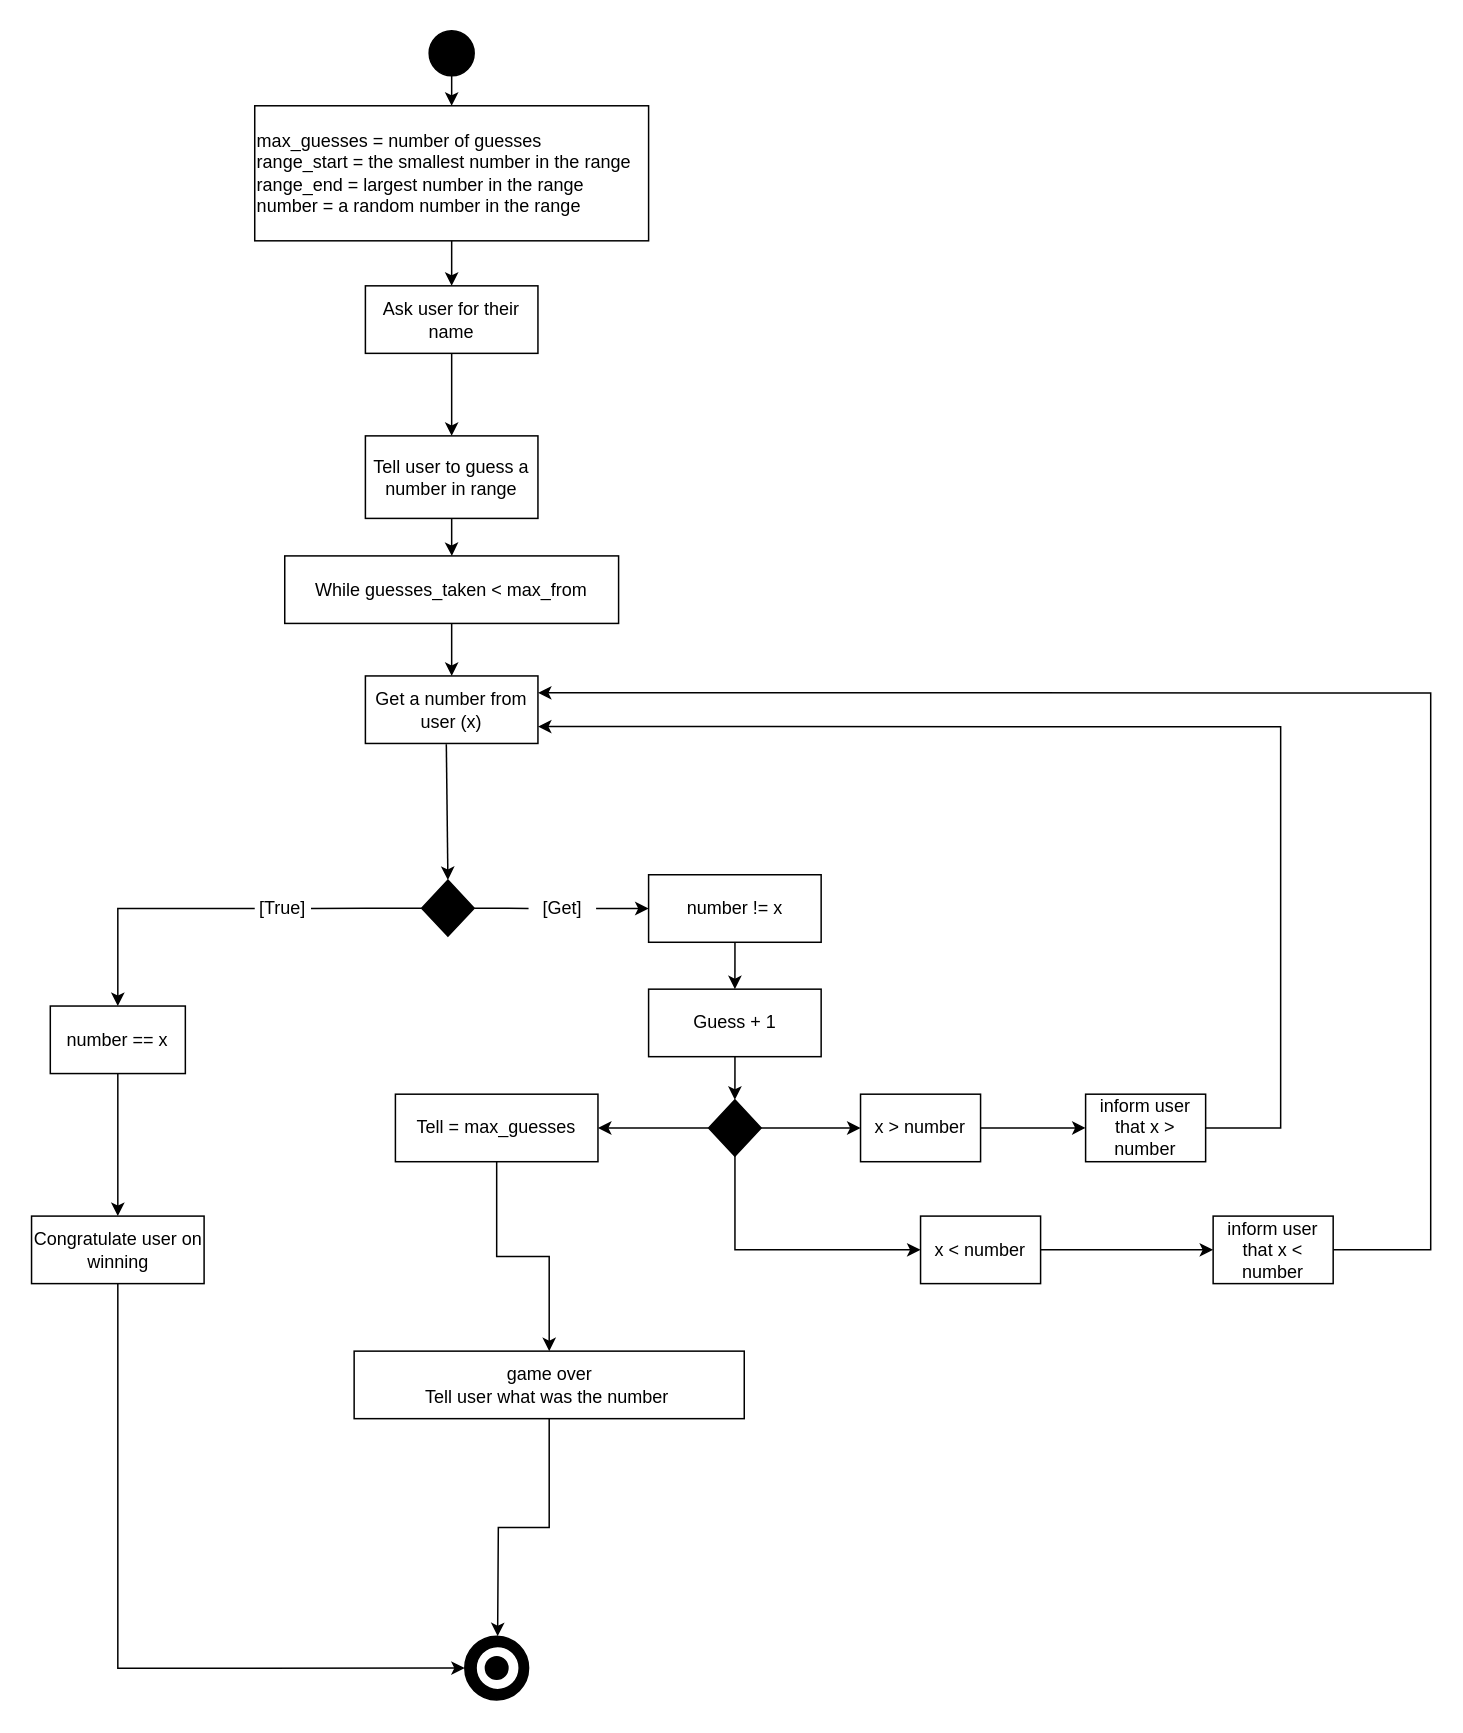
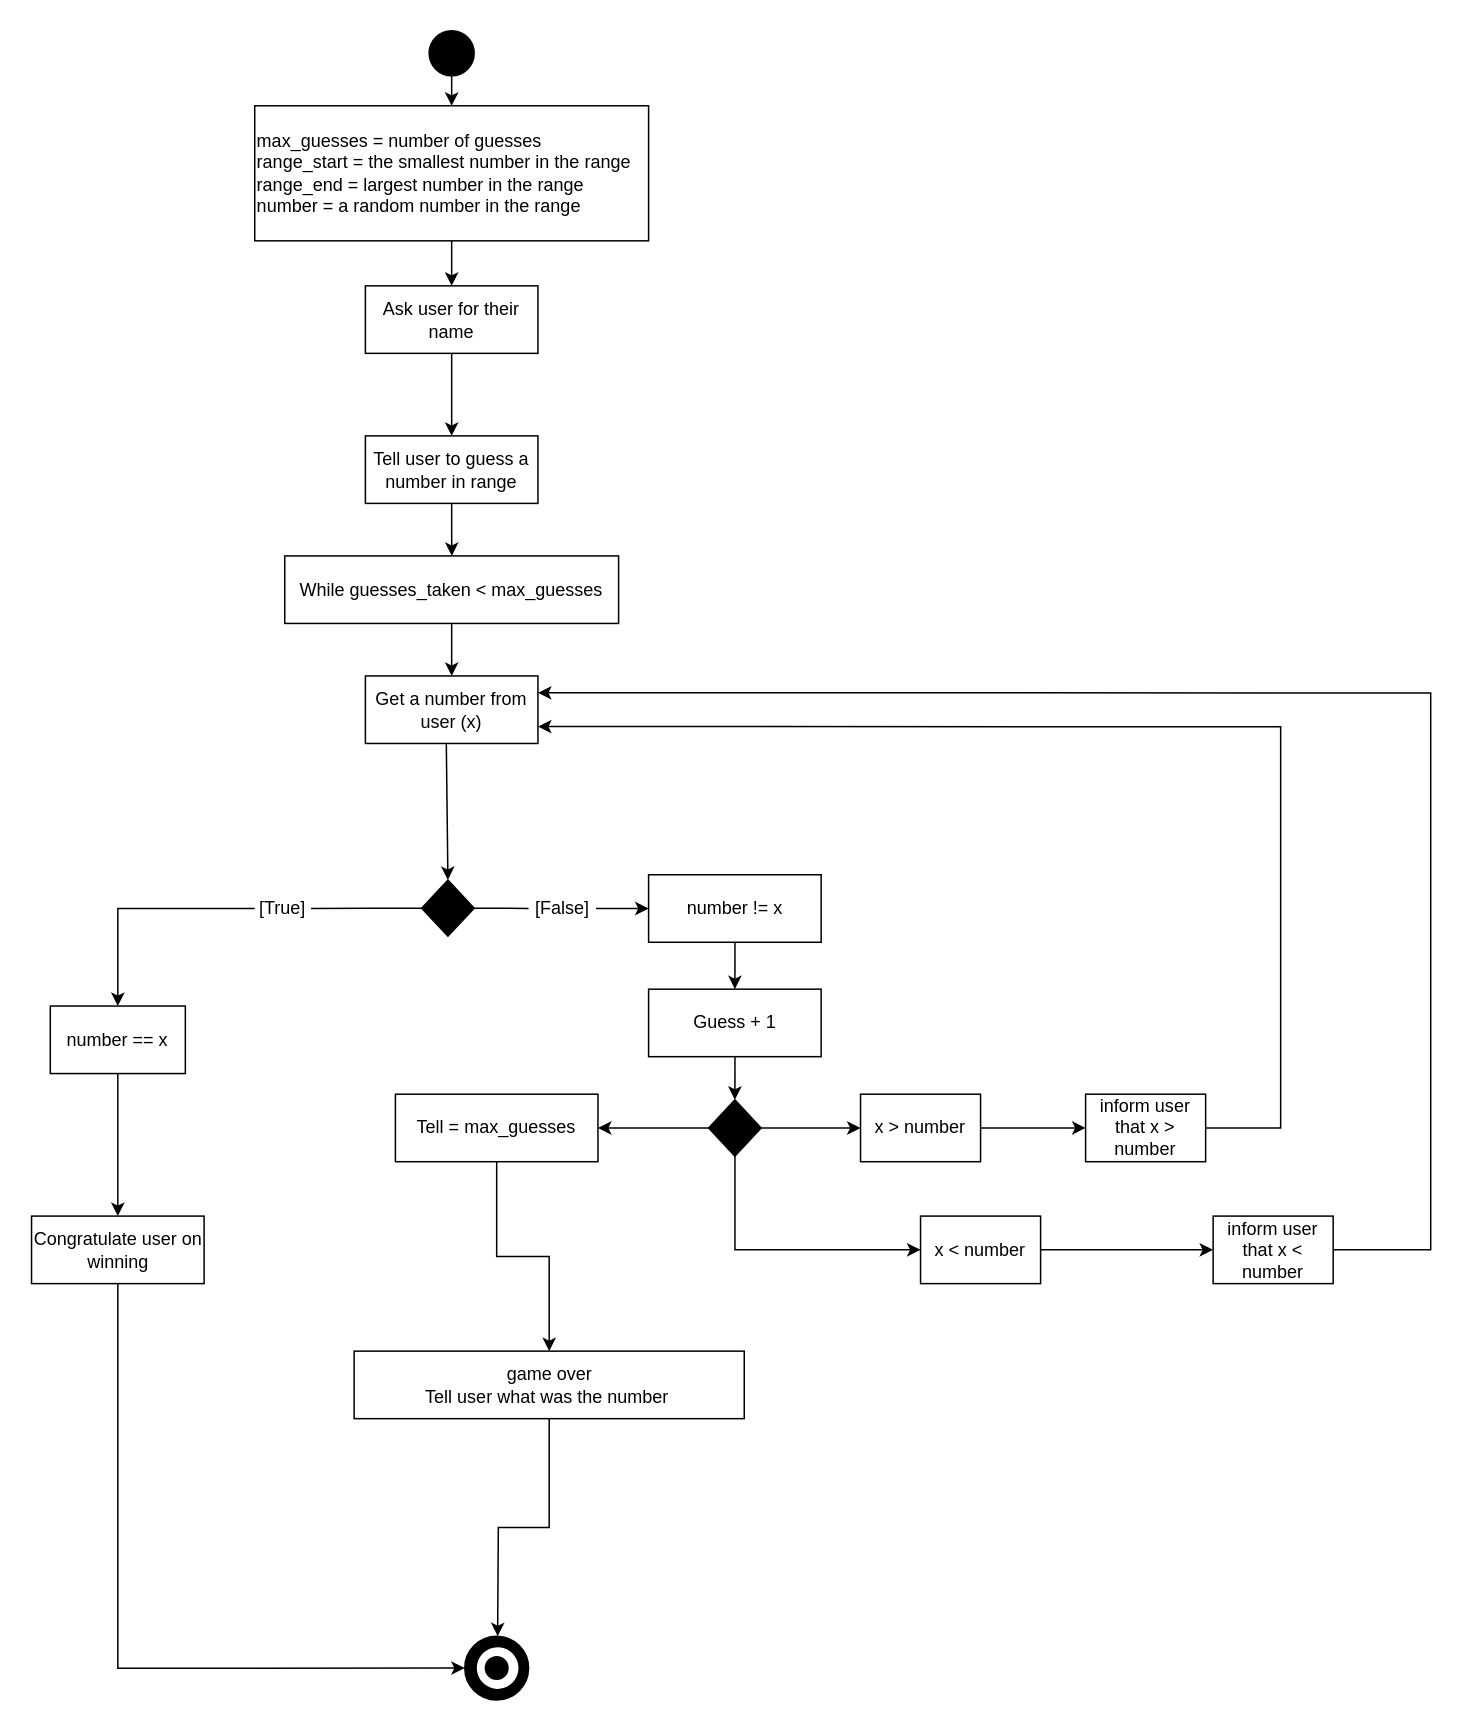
(452, 477) -> (452, 470)
(452, 590) -> (452, 590)
(563, 908) -> (563, 908)
